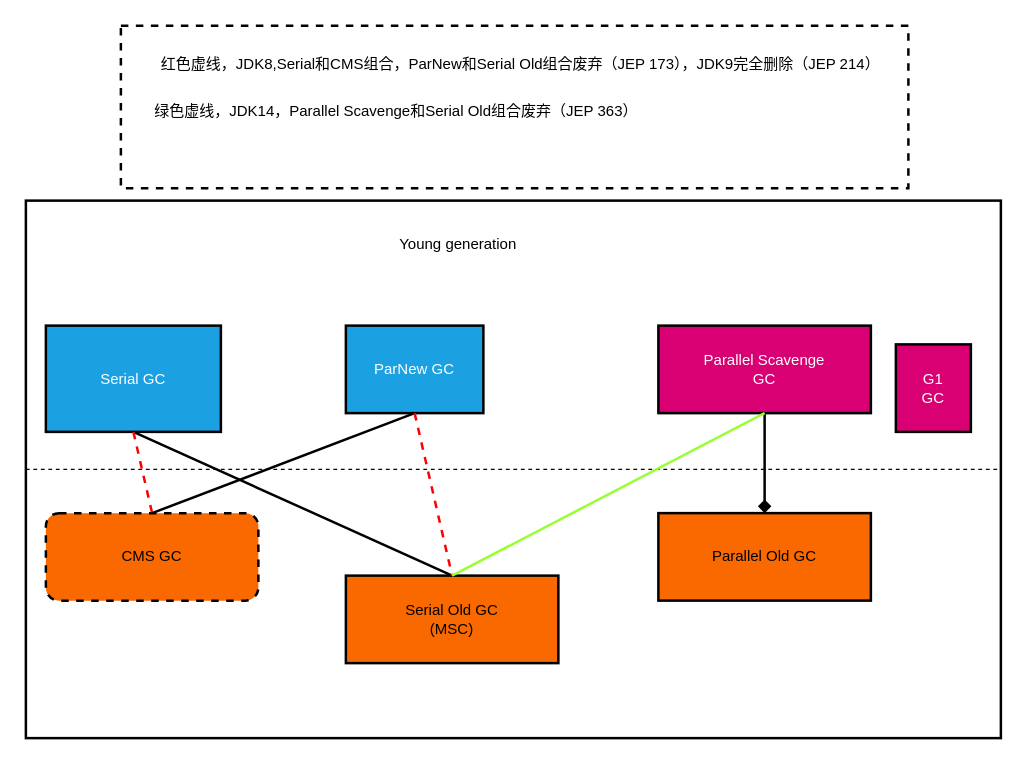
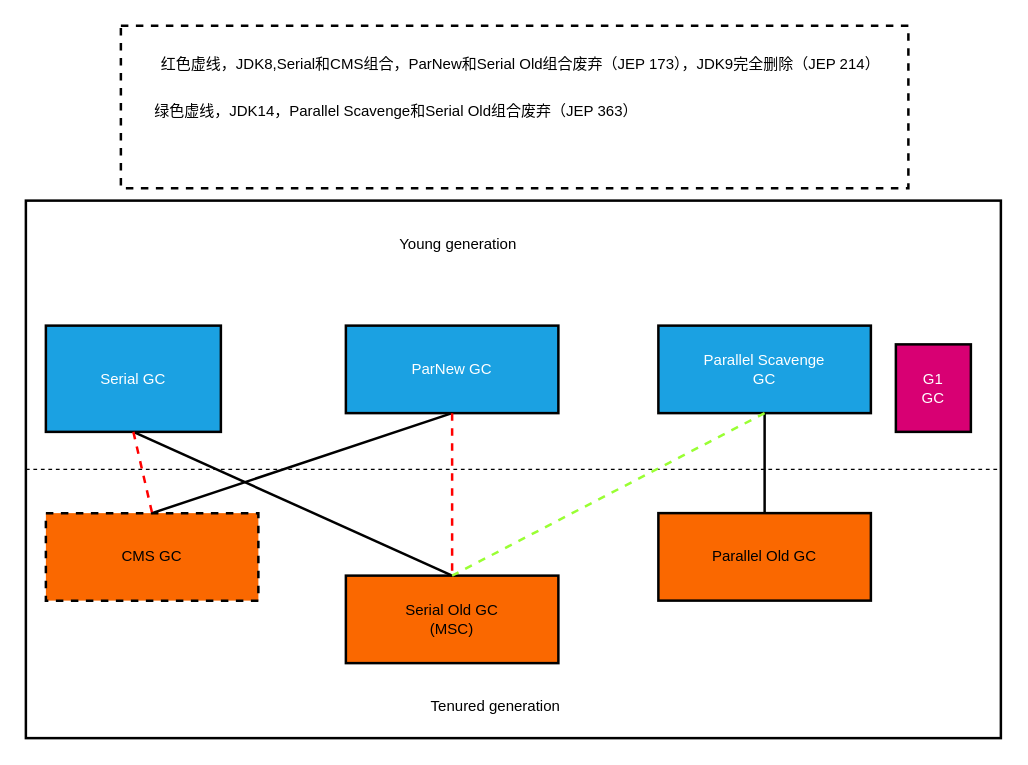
(414, 369) -> (452, 369)
(764, 369) -> (764, 369)
(764, 500) -> (764, 505)
(552, 523) -> (552, 523)
(152, 557) -> (152, 557)
none -> (496, 707)
